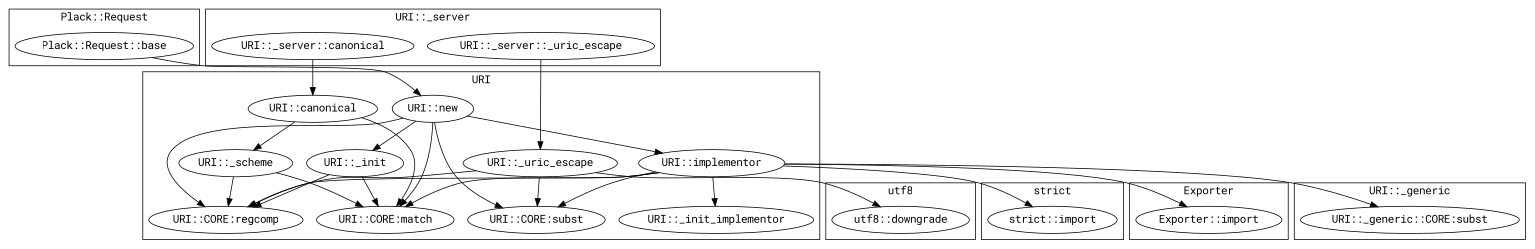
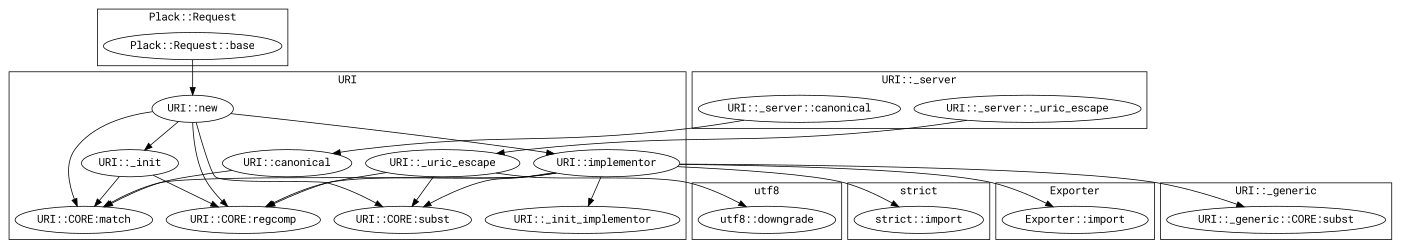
(236, 163) -> none
